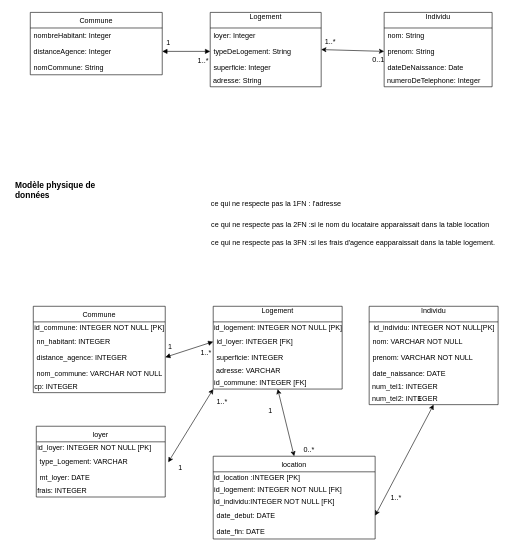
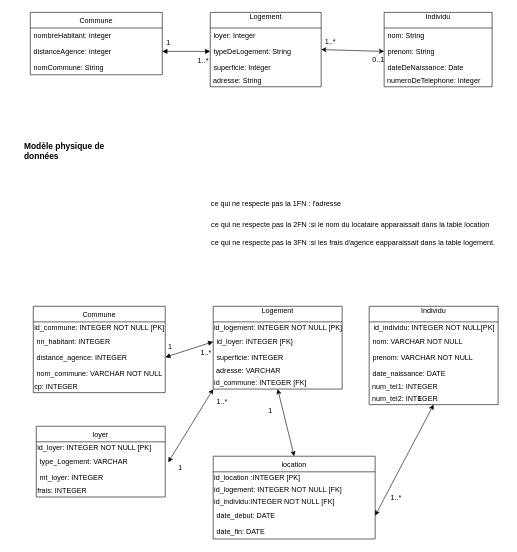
(69, 192) -> (78, 153)
(309, 450) -> none
(65, 478) -> (71, 478)
